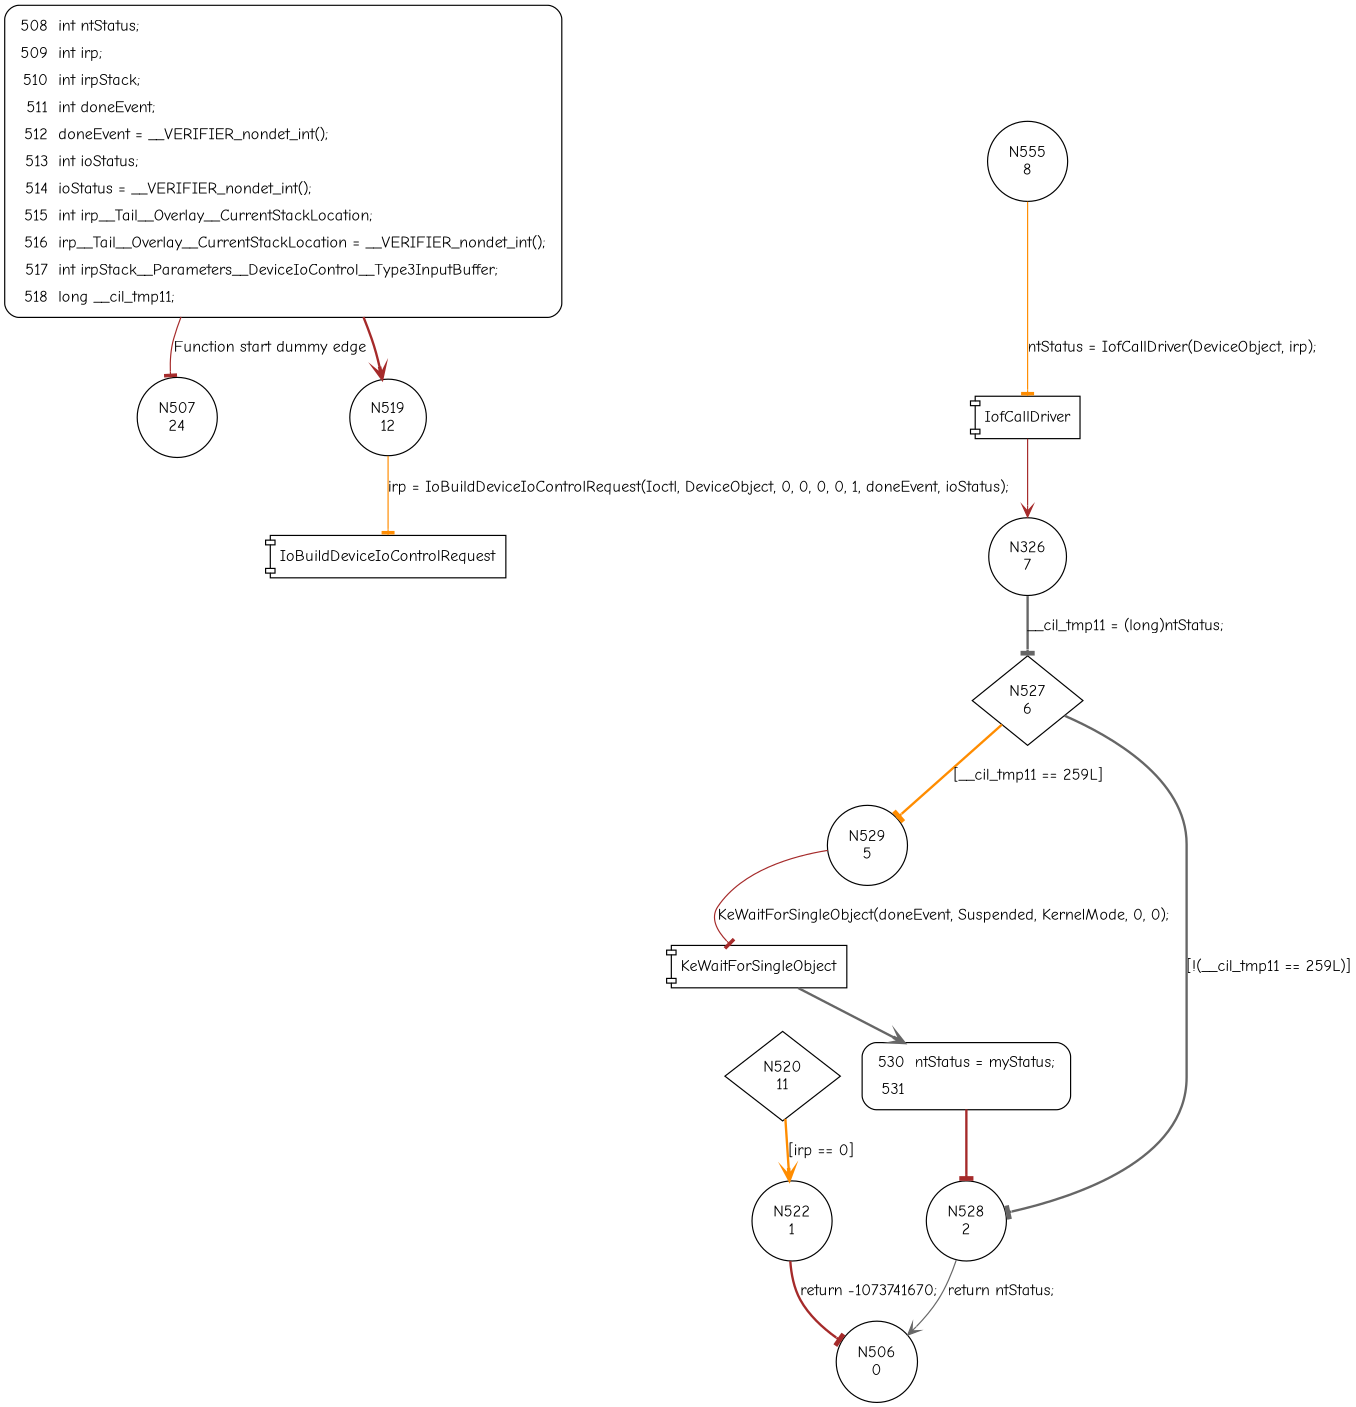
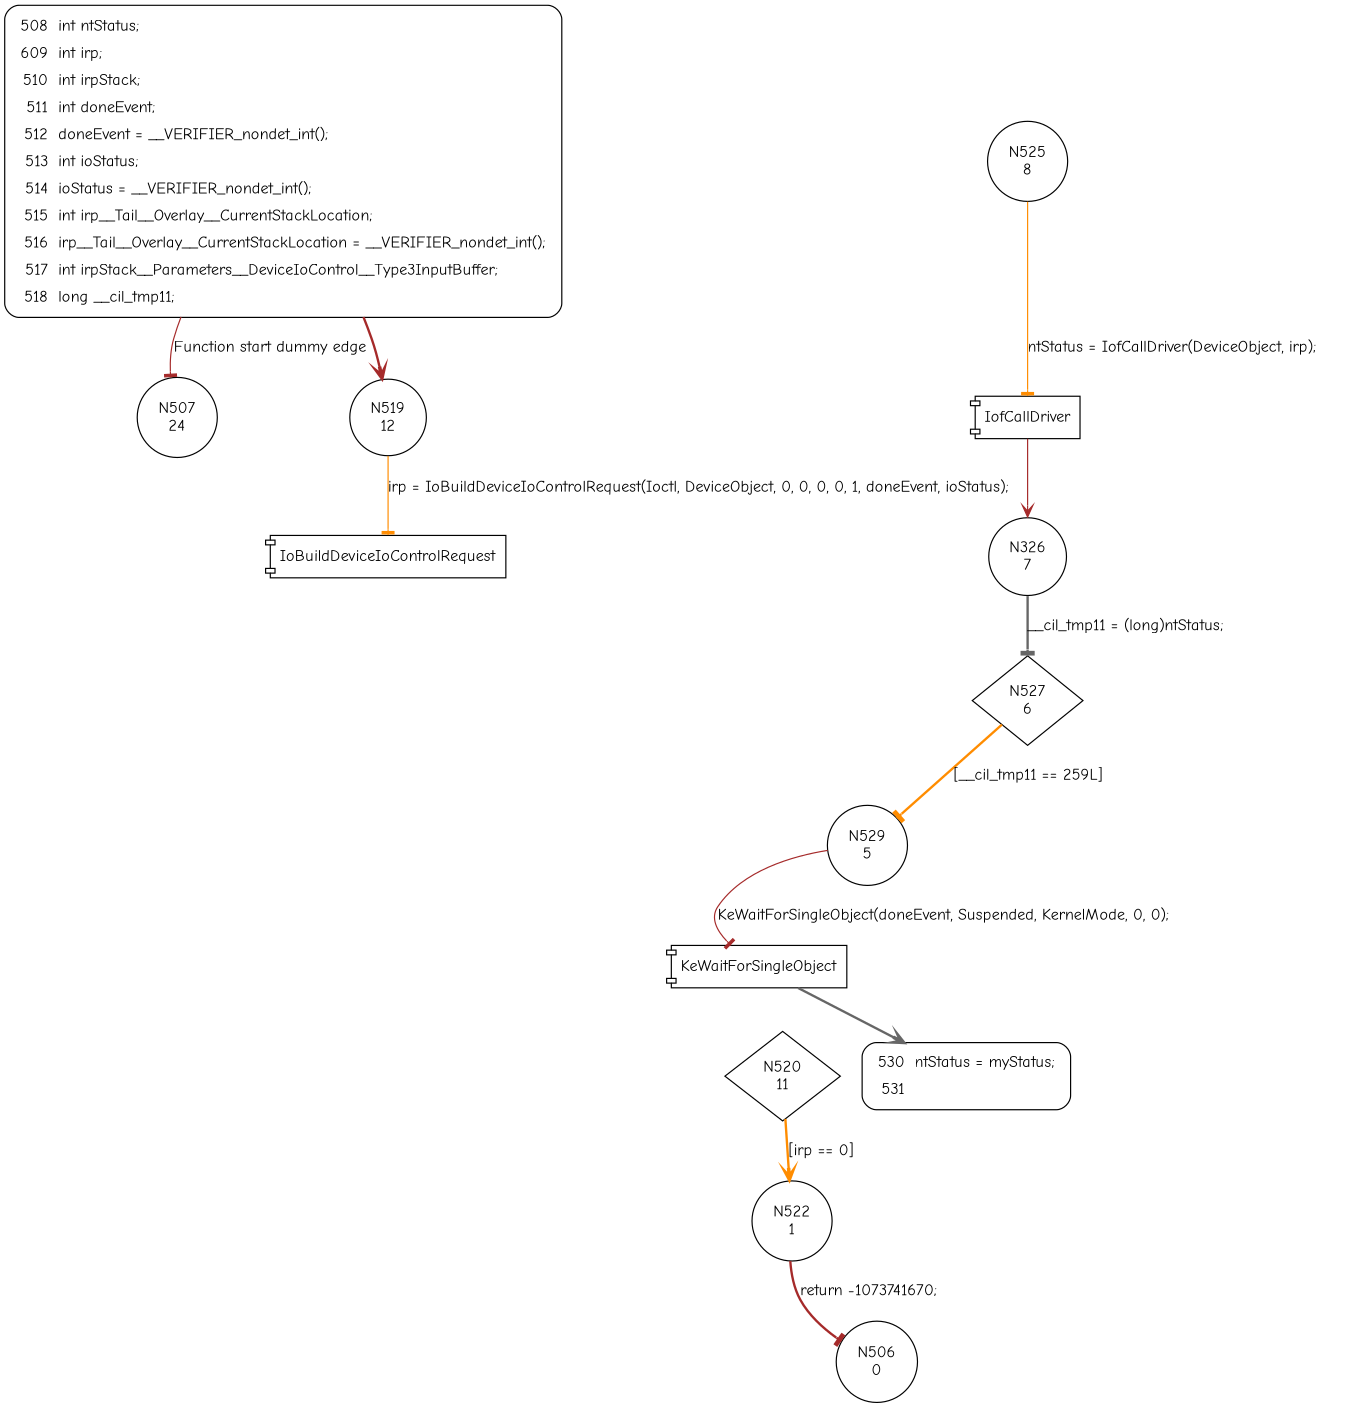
(35, 53) -> (35, 53)
(1028, 161) -> (1028, 161)
(966, 1221) -> none
